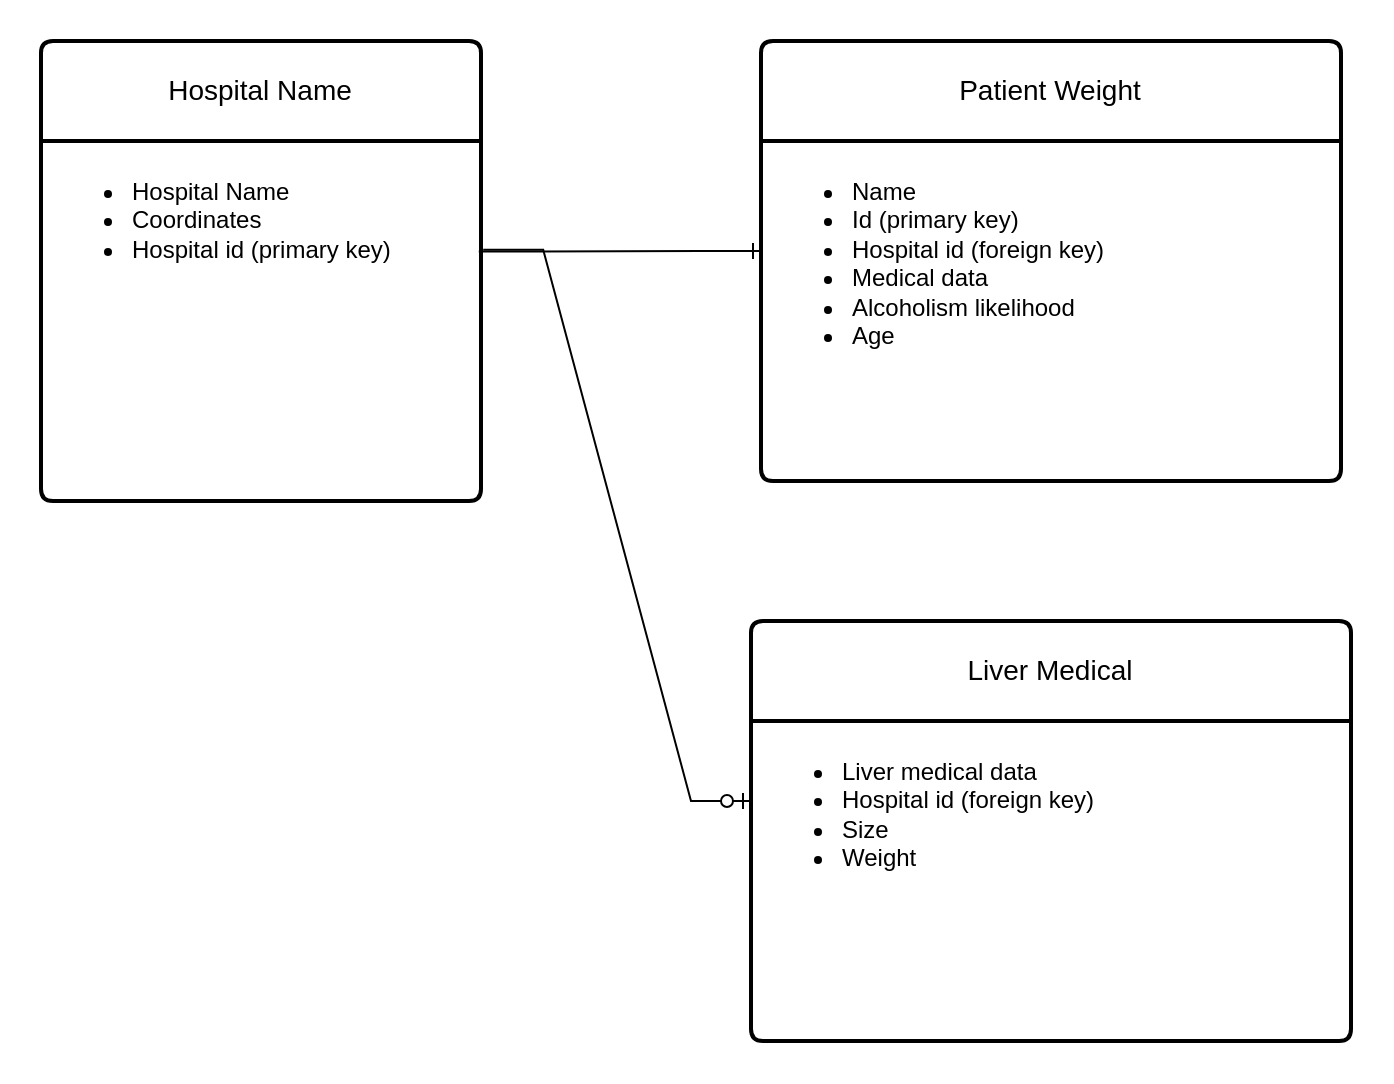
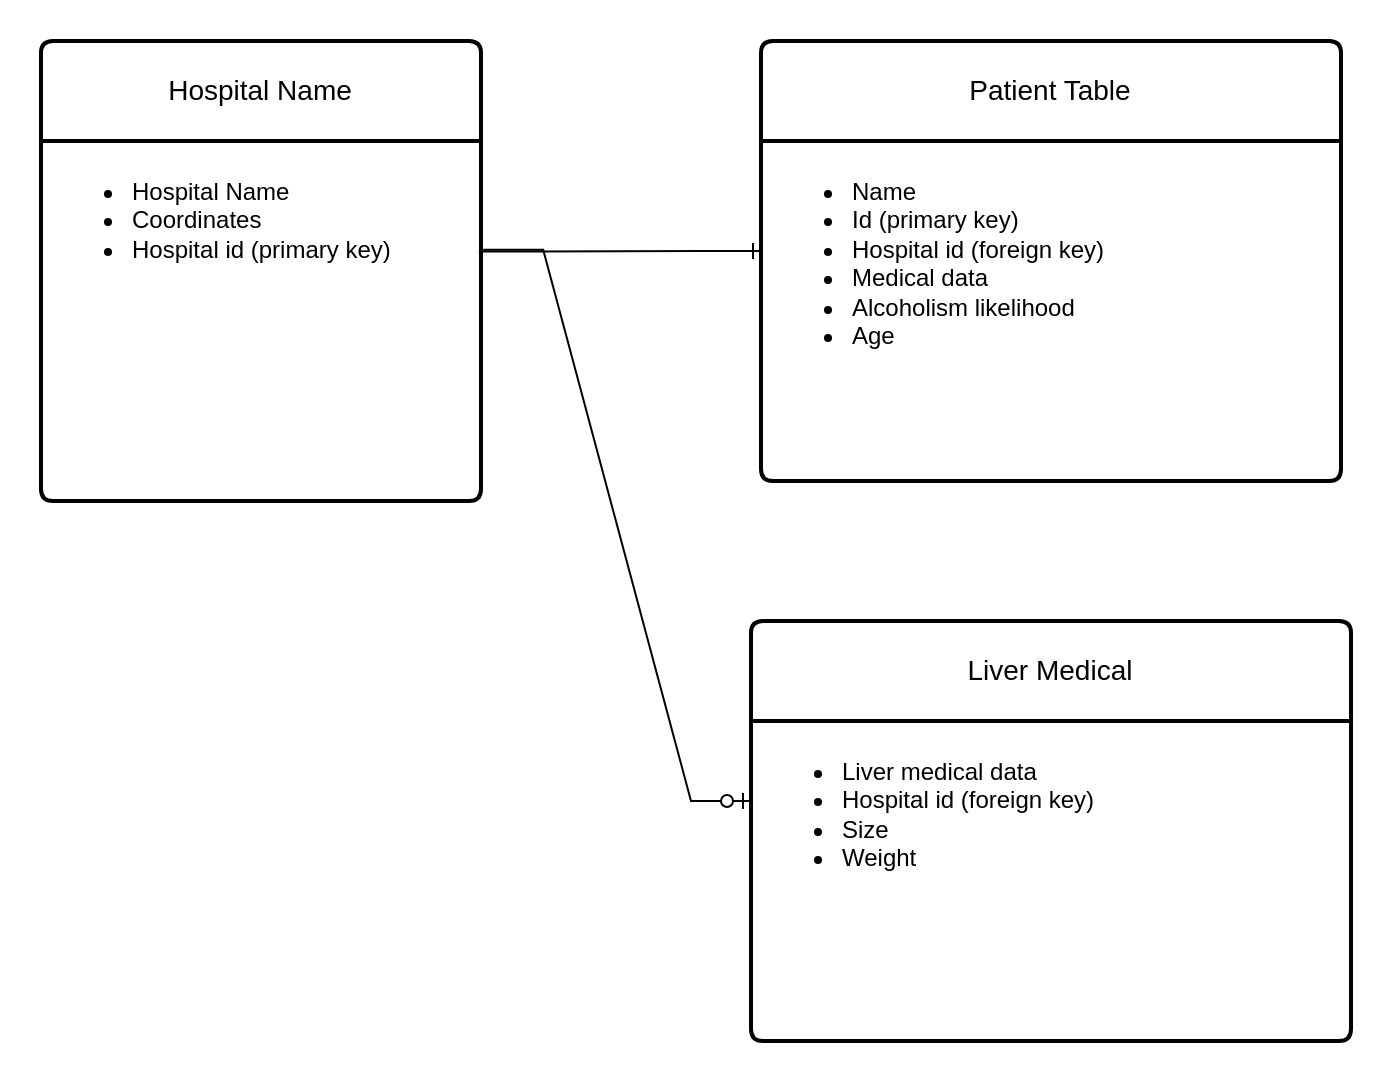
(1051, 91) -> (1051, 91)
